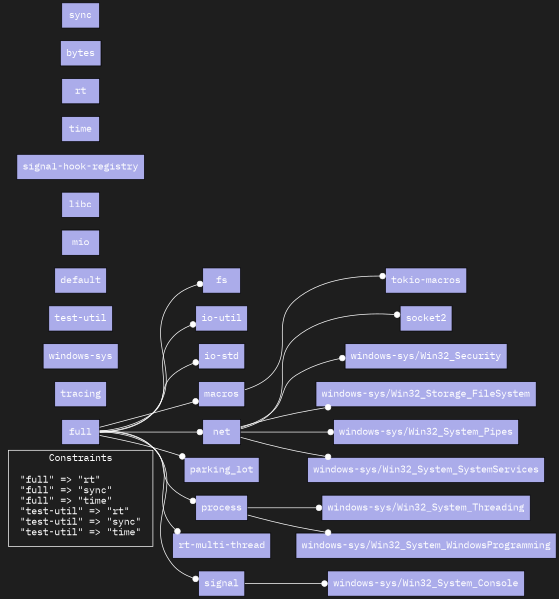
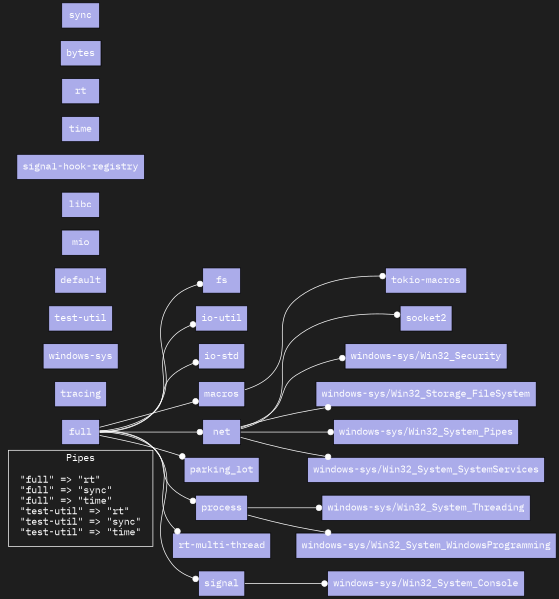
(81, 458) -> (81, 458)
